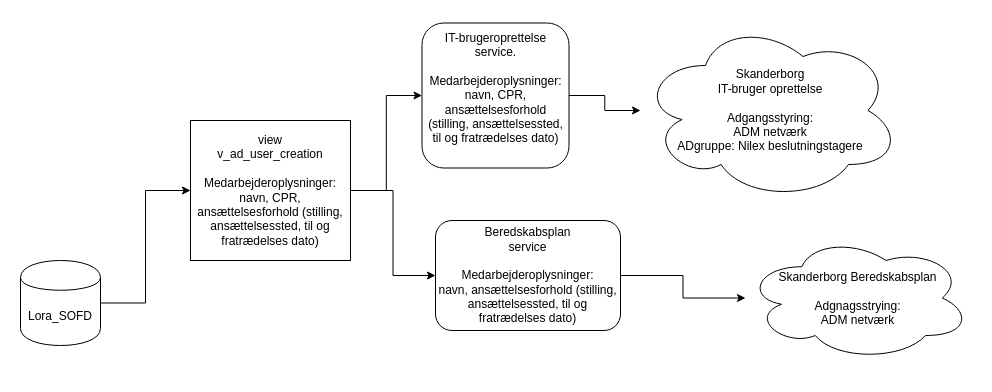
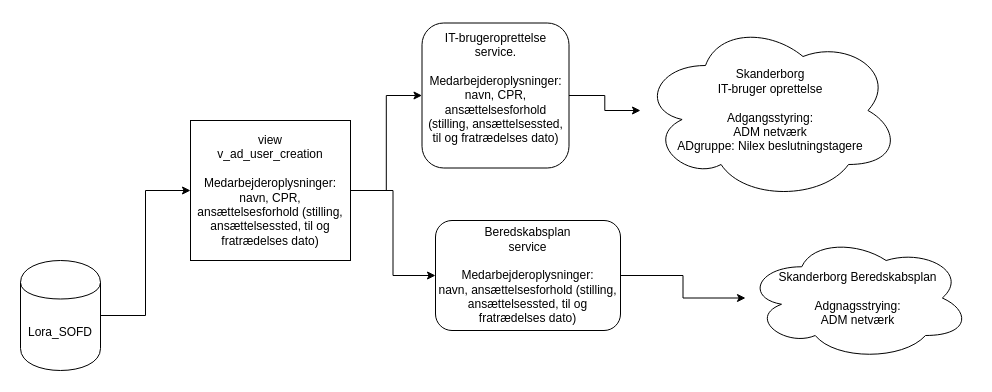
(61, 303) -> (61, 316)
